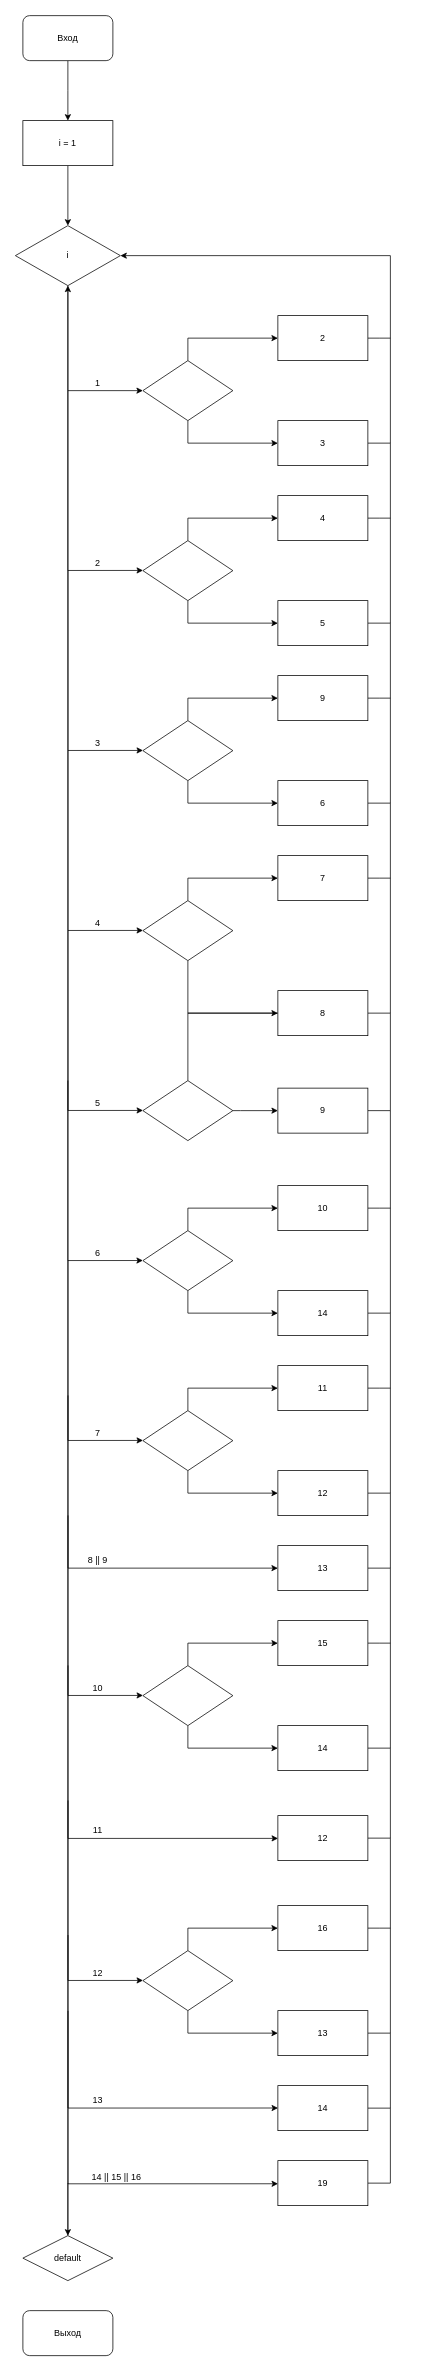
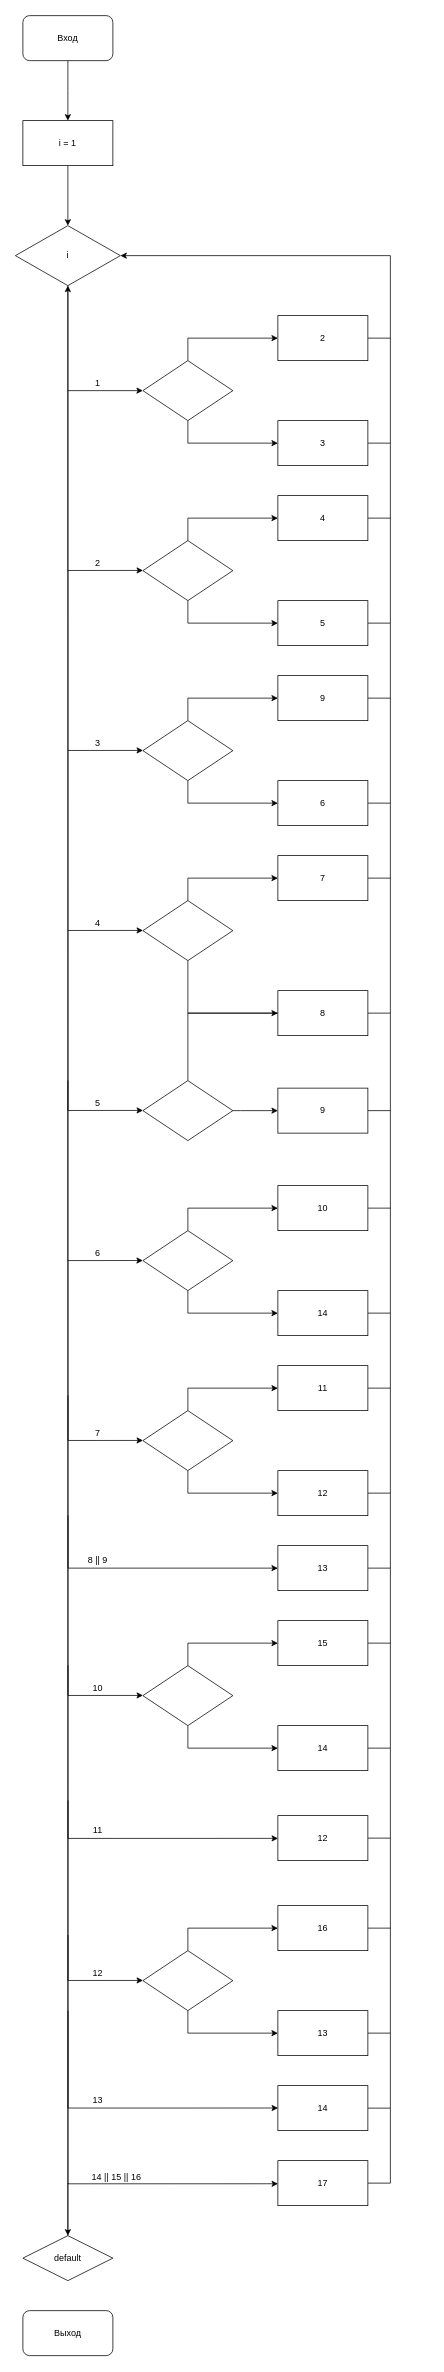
(323, 2183) -> (323, 2183)
